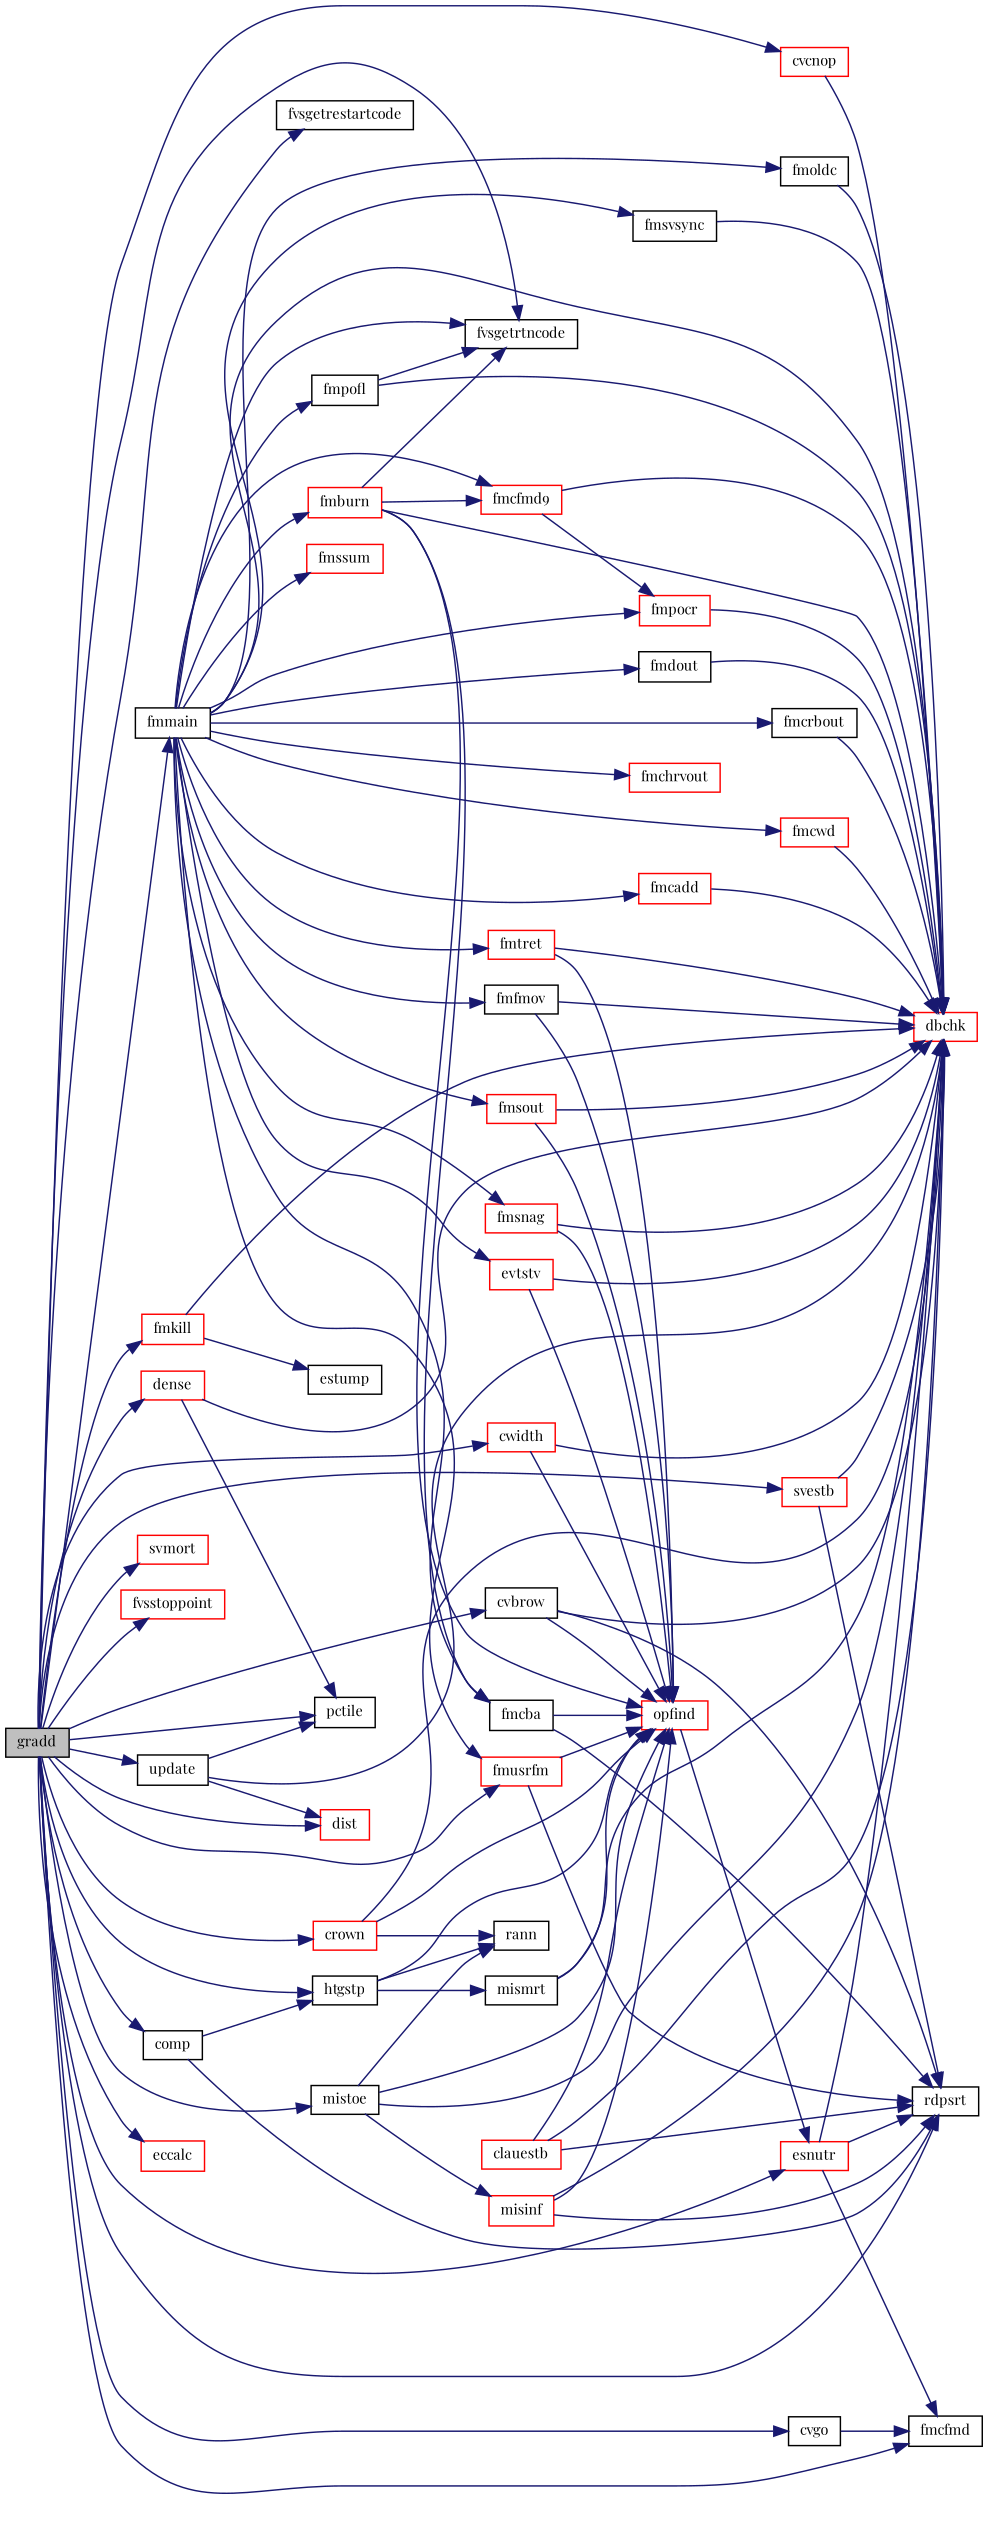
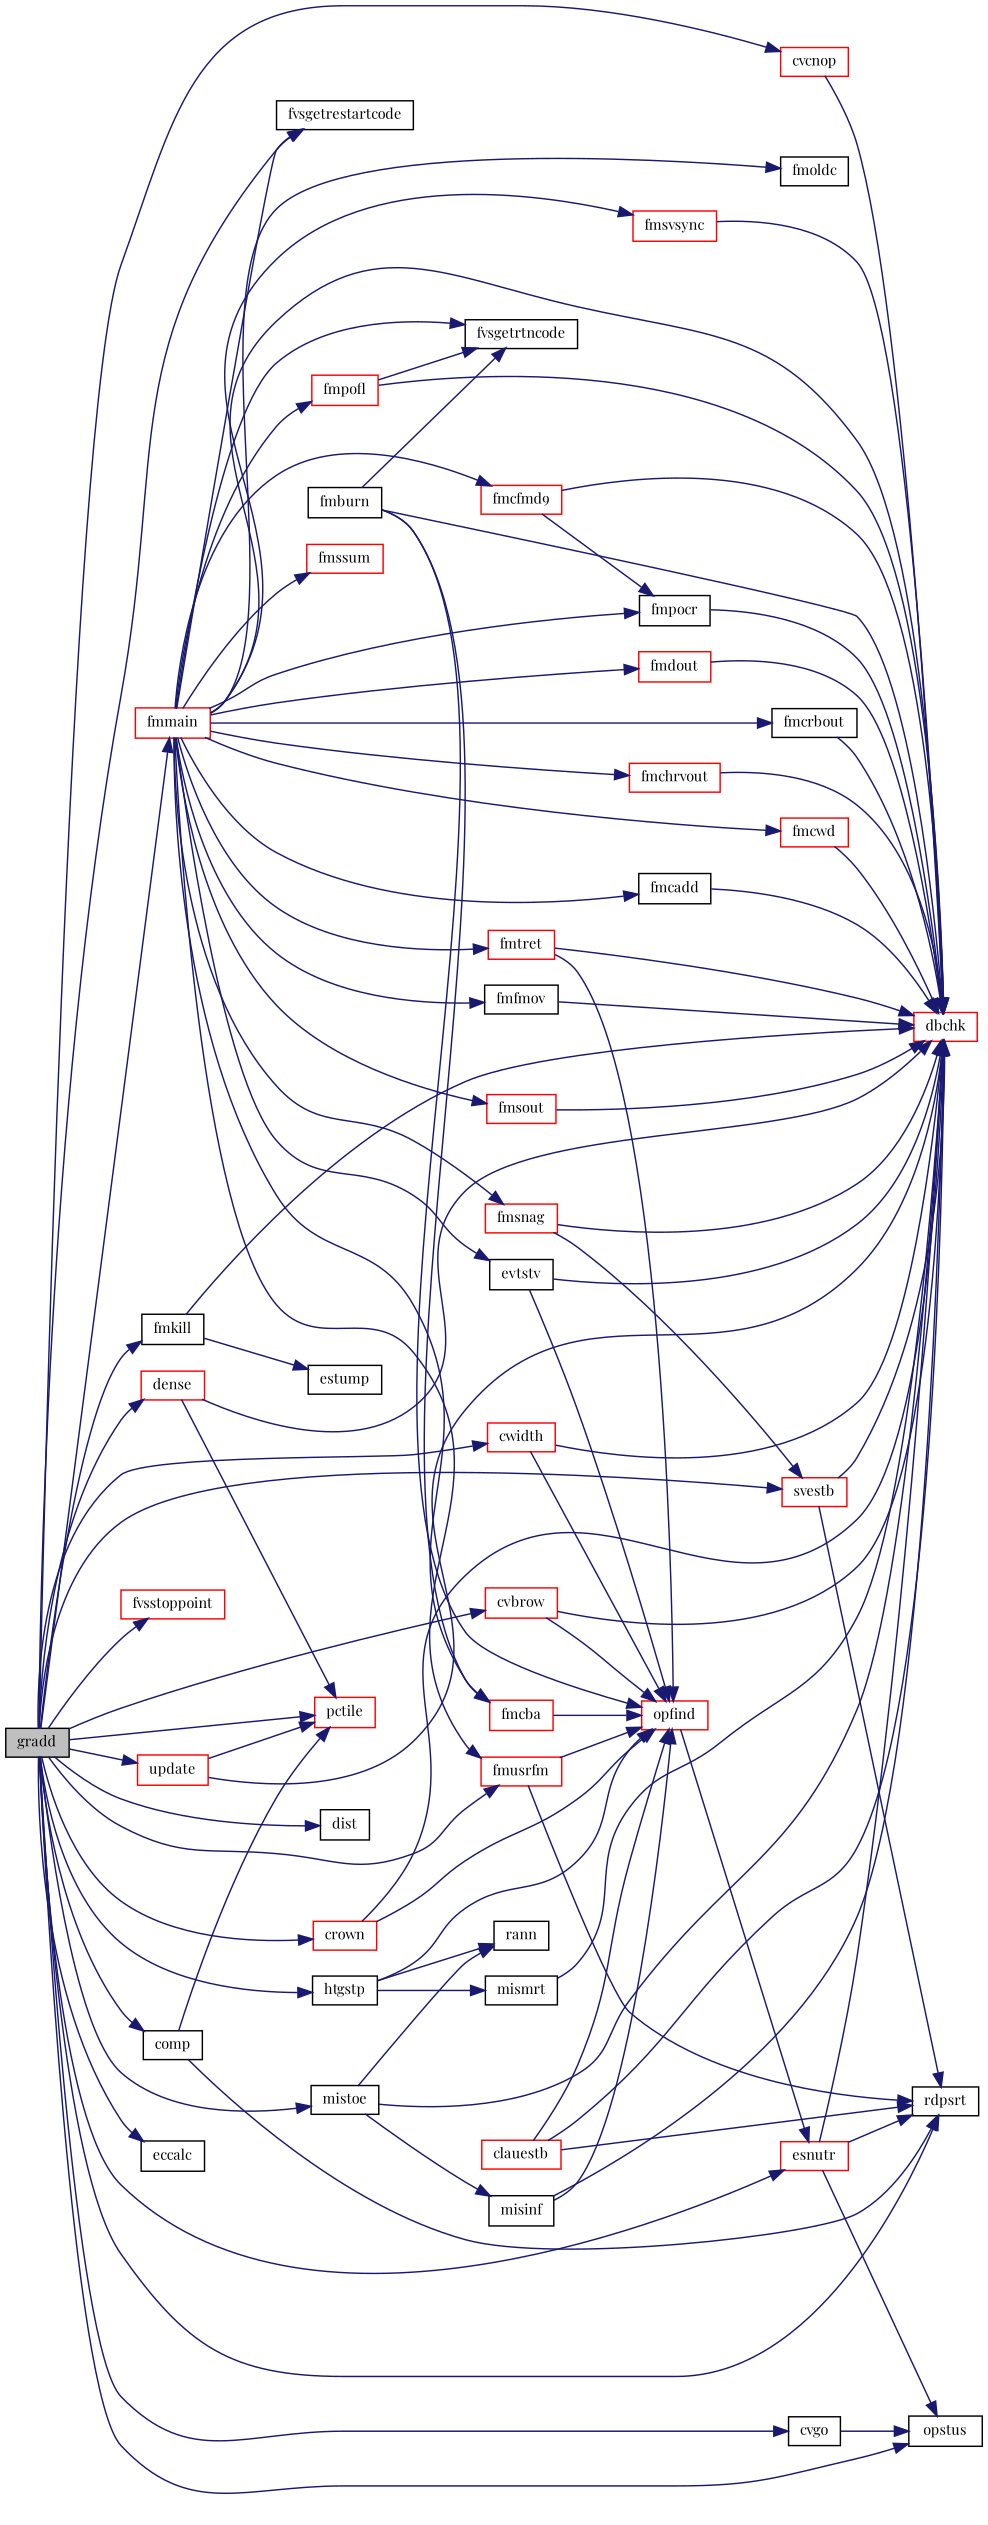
(675, 226) -> (675, 226)
(345, 390) -> (345, 390)
(424, 501) -> none
(345, 503) -> (345, 503)
(925, 584) -> (882, 831)
(222, 604) -> (221, 448)
(675, 611) -> (675, 611)
(675, 667) -> (675, 667)
(87, 686) -> none
(173, 723) -> (173, 723)
(675, 889) -> (675, 889)
(521, 1275) -> (521, 1275)
(641, 1323) -> none
(620, 1324) -> none
(173, 1329) -> (173, 1329)
(639, 1450) -> (688, 1347)
(173, 1550) -> none
(521, 1603) -> (521, 1603)
(345, 1713) -> (345, 1713)
(521, 1715) -> (521, 1715)
(173, 1770) -> (173, 1770)
(796, 1776) -> none
(257, 1797) -> none
(345, 1825) -> (345, 1825)
(607, 1863) -> none
(749, 1891) -> none
(428, 1936) -> none
(586, 2006) -> none
(251, 2021) -> (236, 1878)
(173, 2156) -> (173, 2156)
(521, 2211) -> (521, 2211)
(752, 2212) -> none
(946, 2431) -> (946, 2431)
